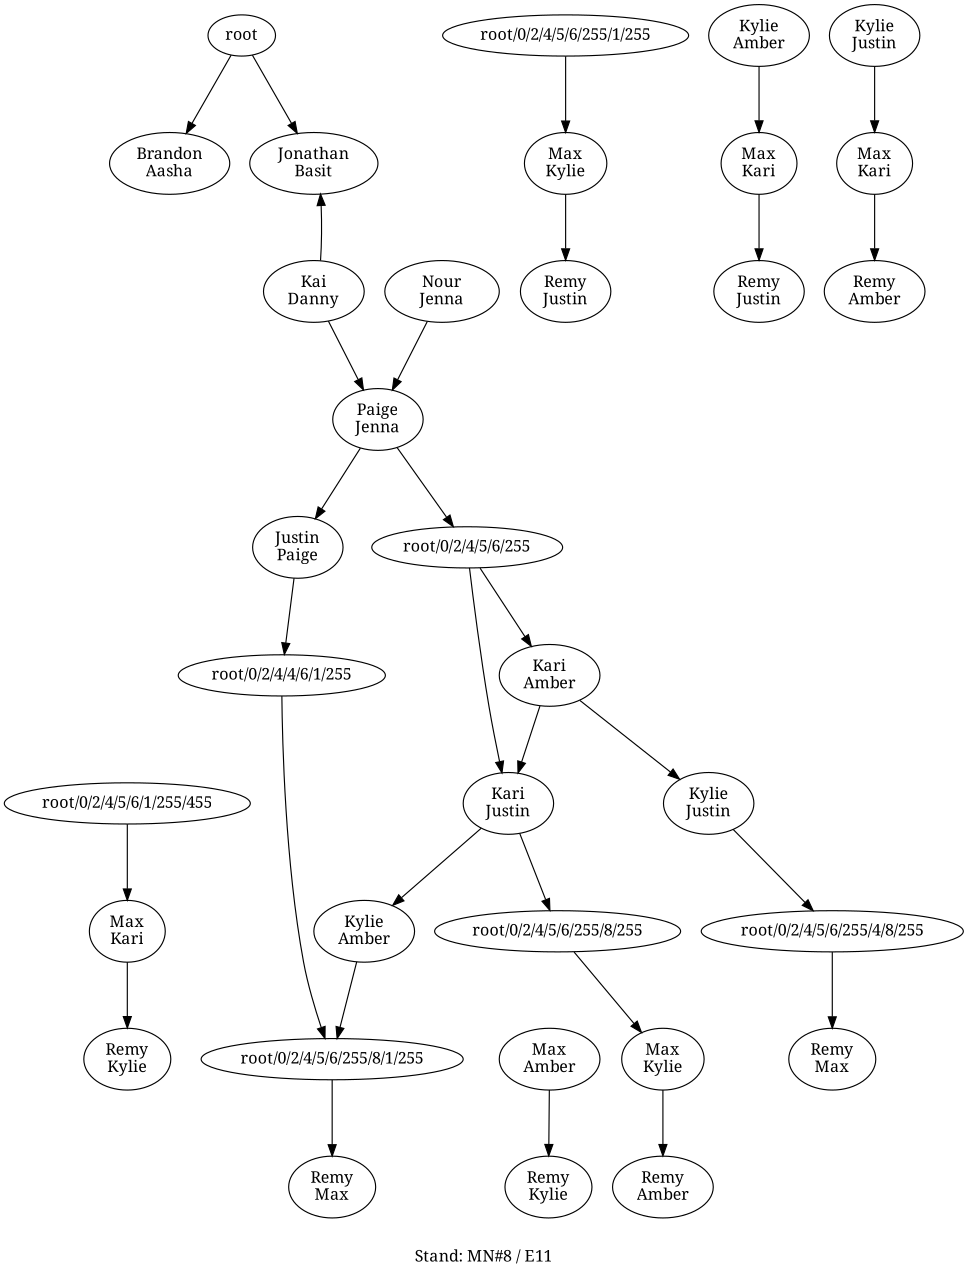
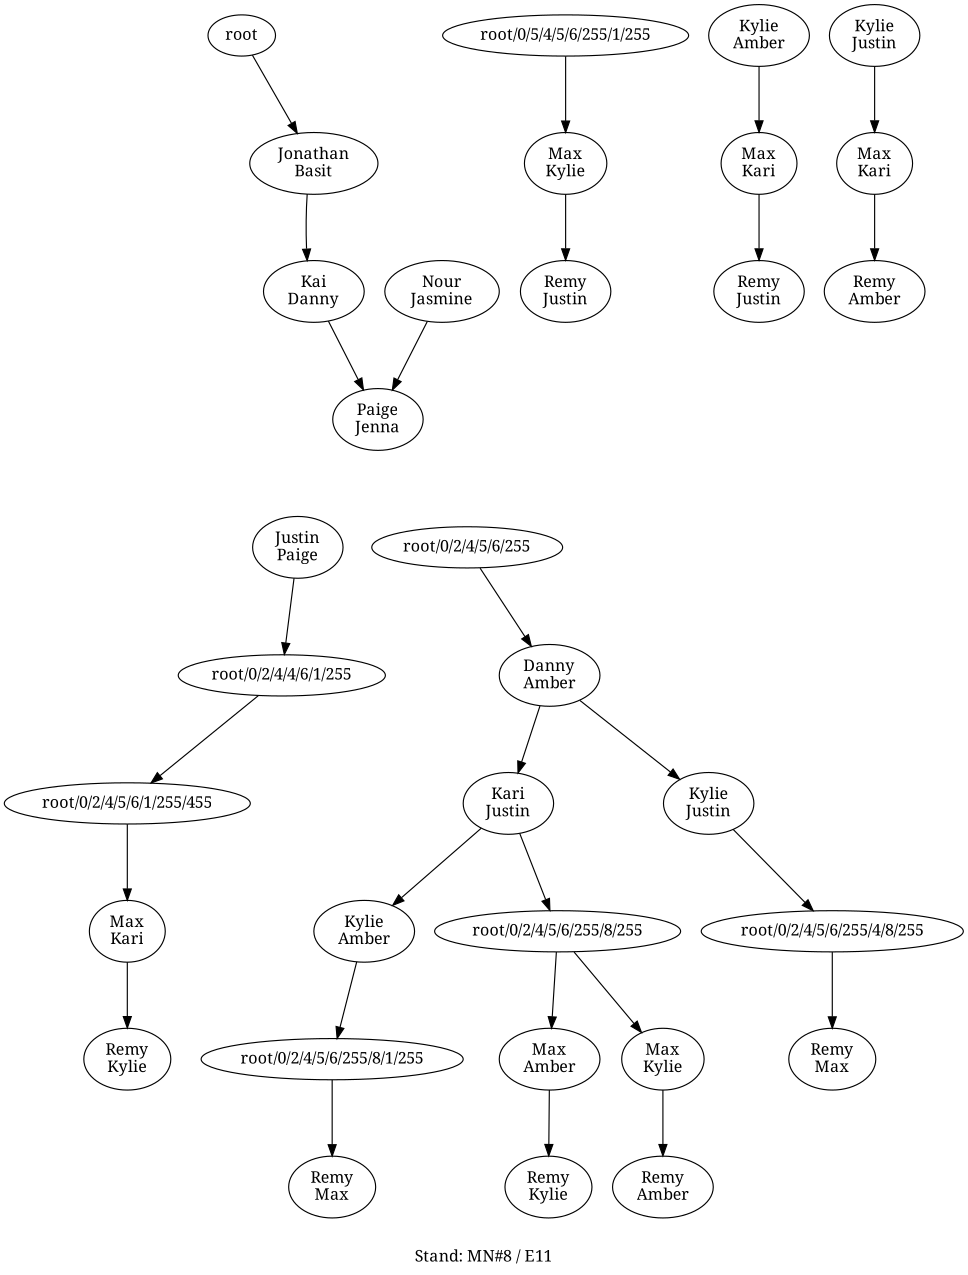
(566, 35) -> (566, 35)
(170, 163) -> none
(322, 233) -> (306, 221)
(442, 291) -> (442, 291)
(341, 479) -> none
(422, 482) -> none
(482, 665) -> none
(550, 675) -> (550, 675)
(290, 863) -> (209, 736)
none -> (554, 984)
